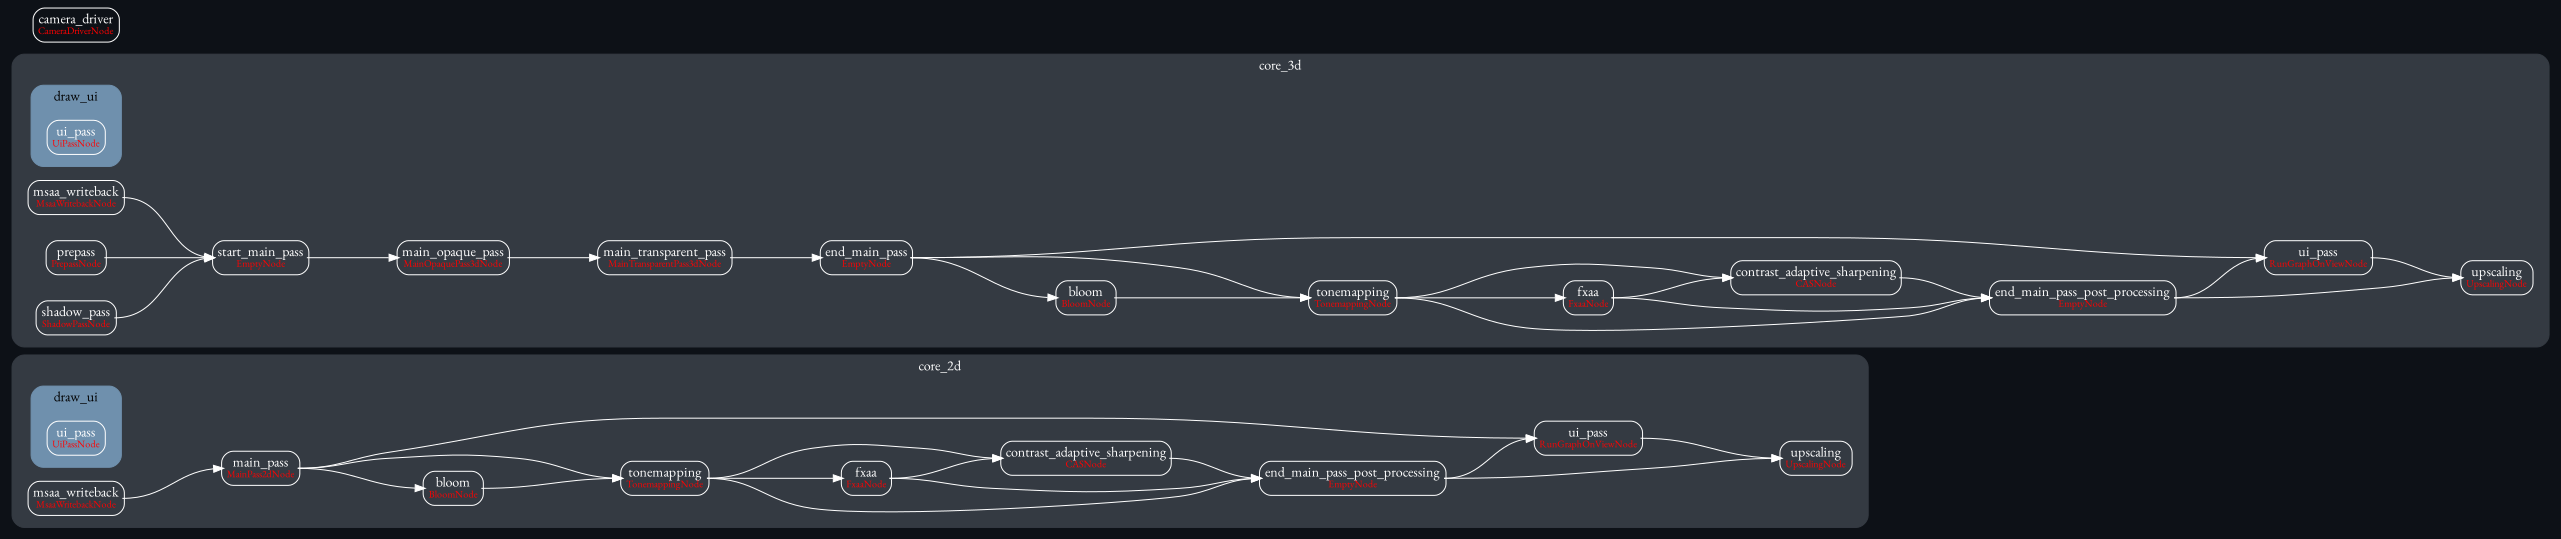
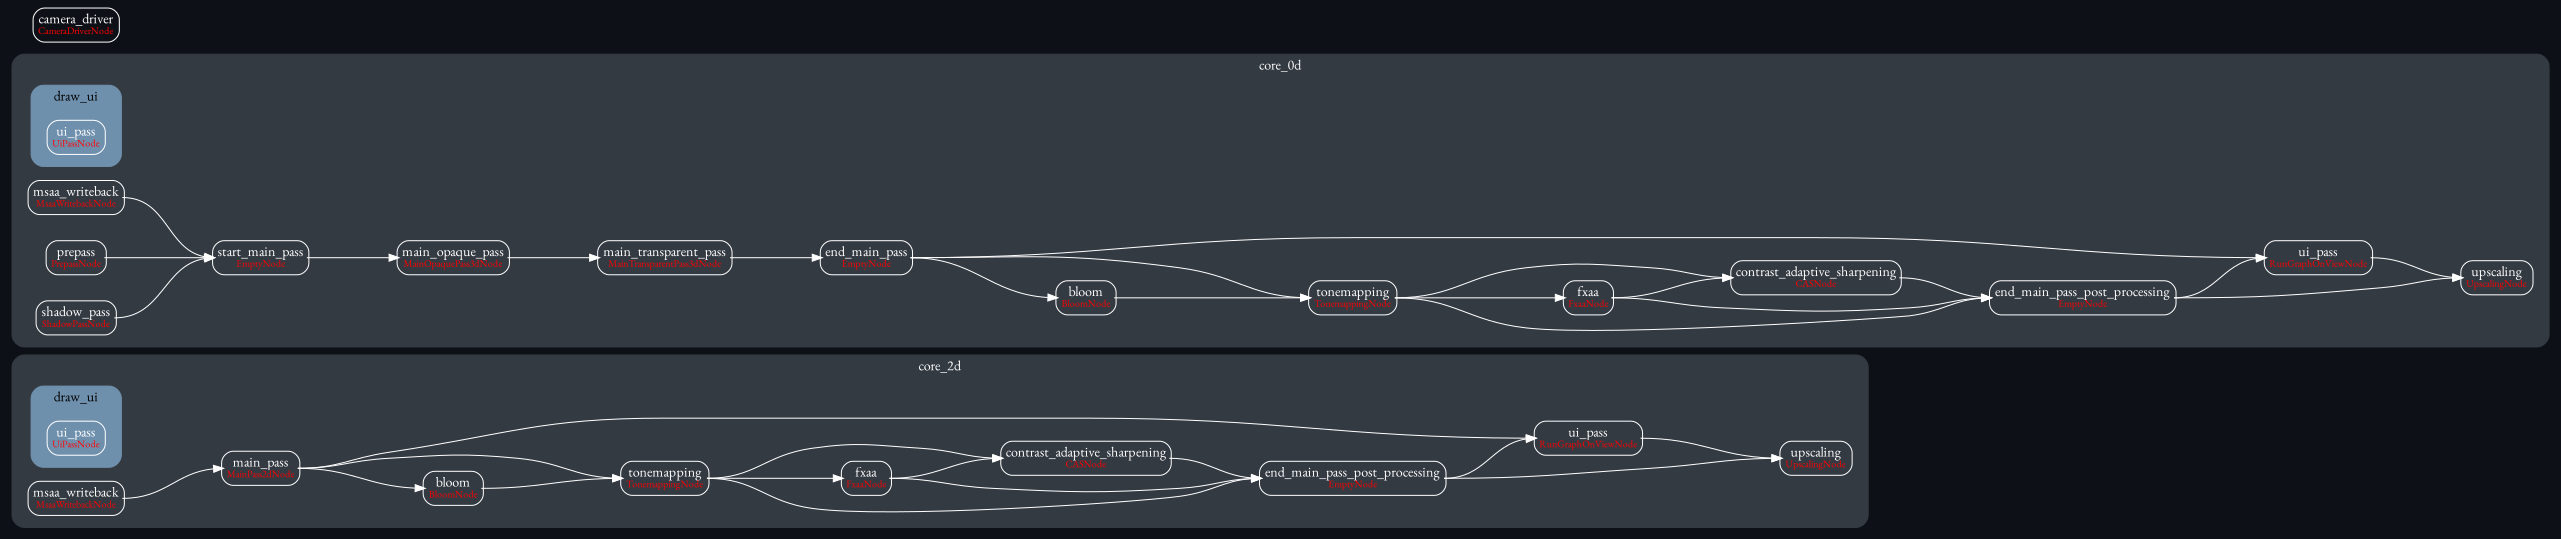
(1281, 66) -> (1281, 66)
